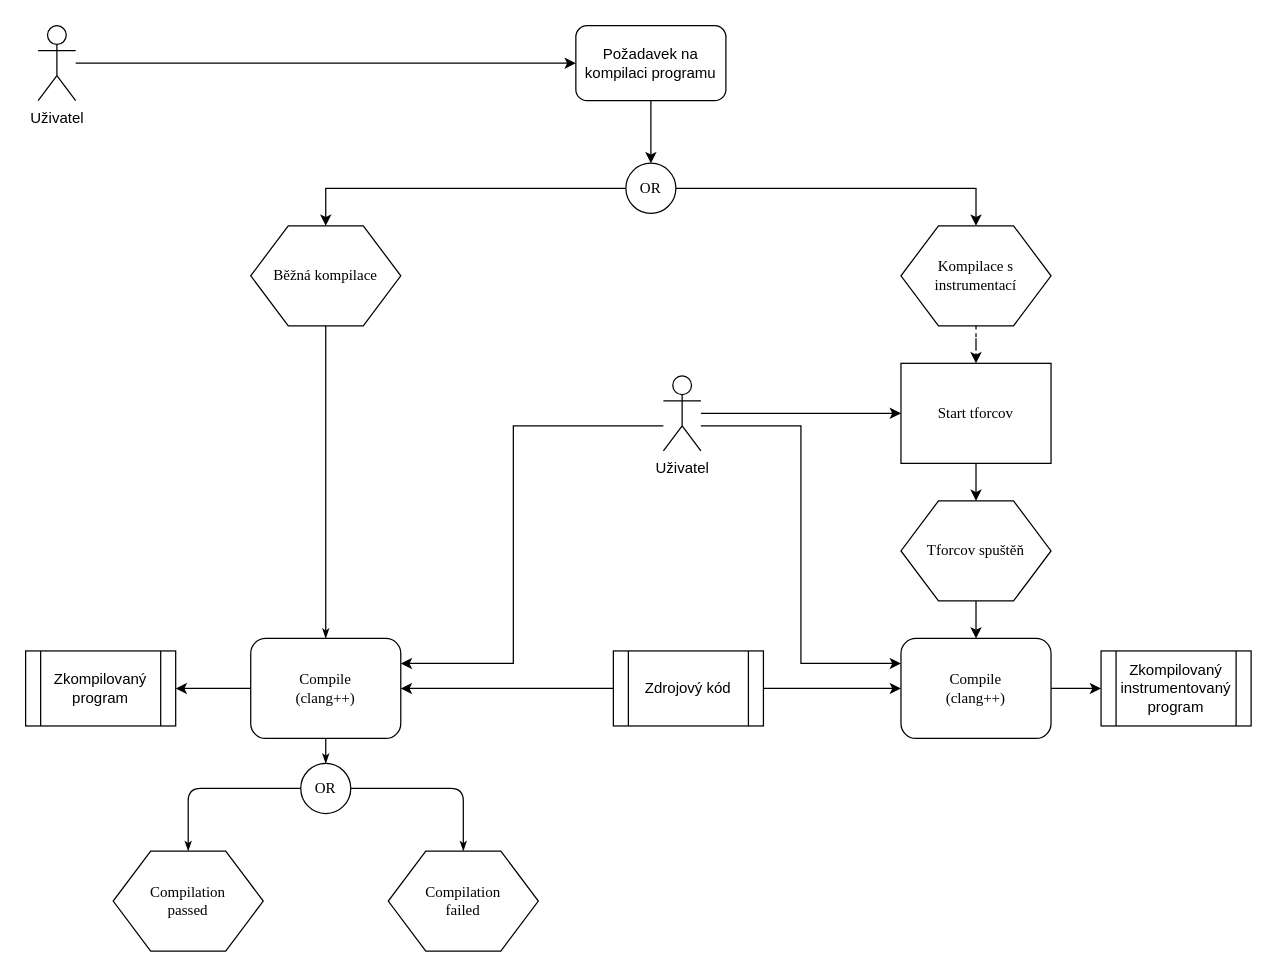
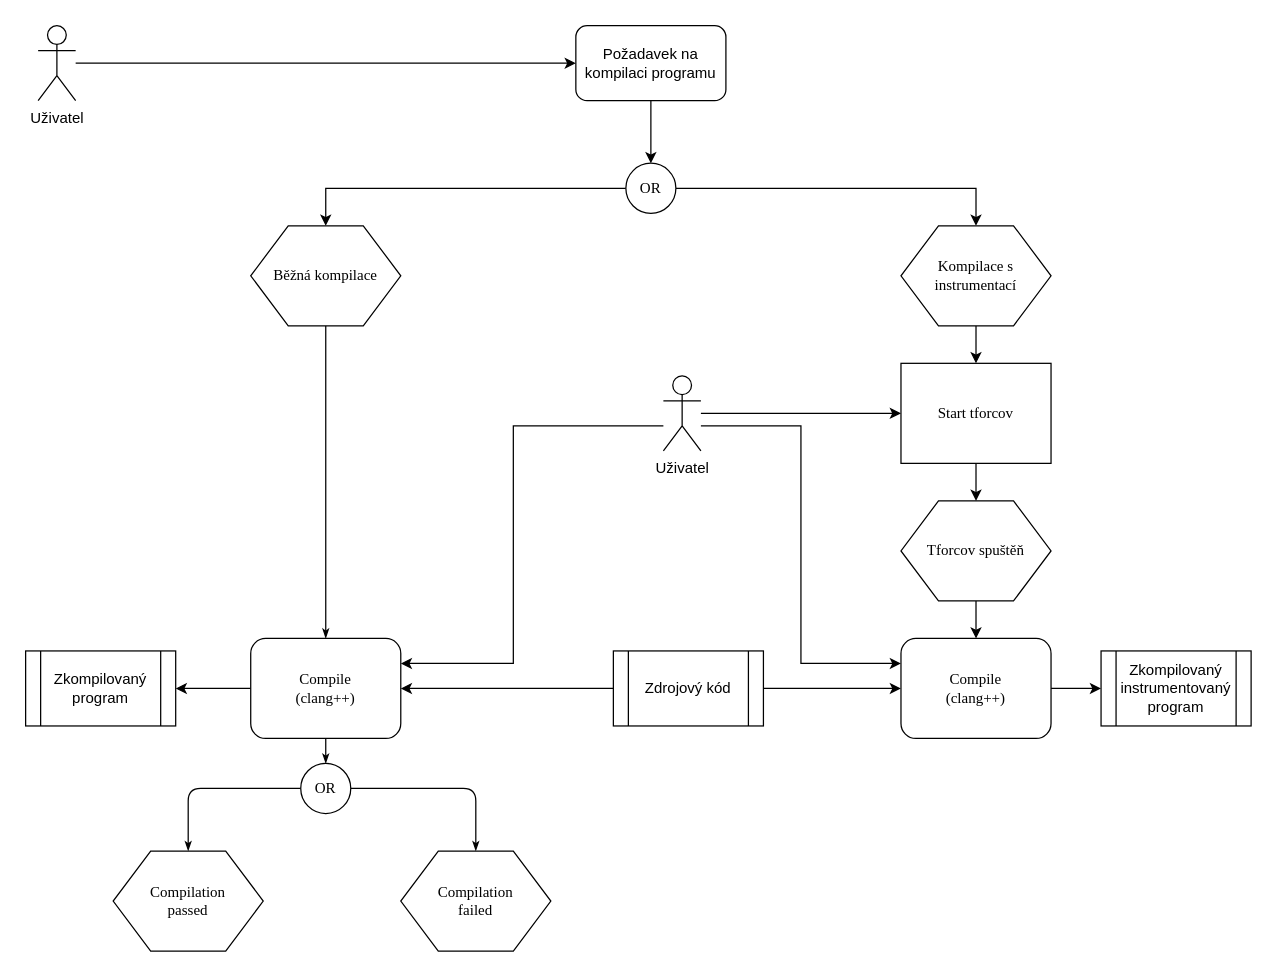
(976, 333) -> (976, 333)
(463, 901) -> (476, 901)
